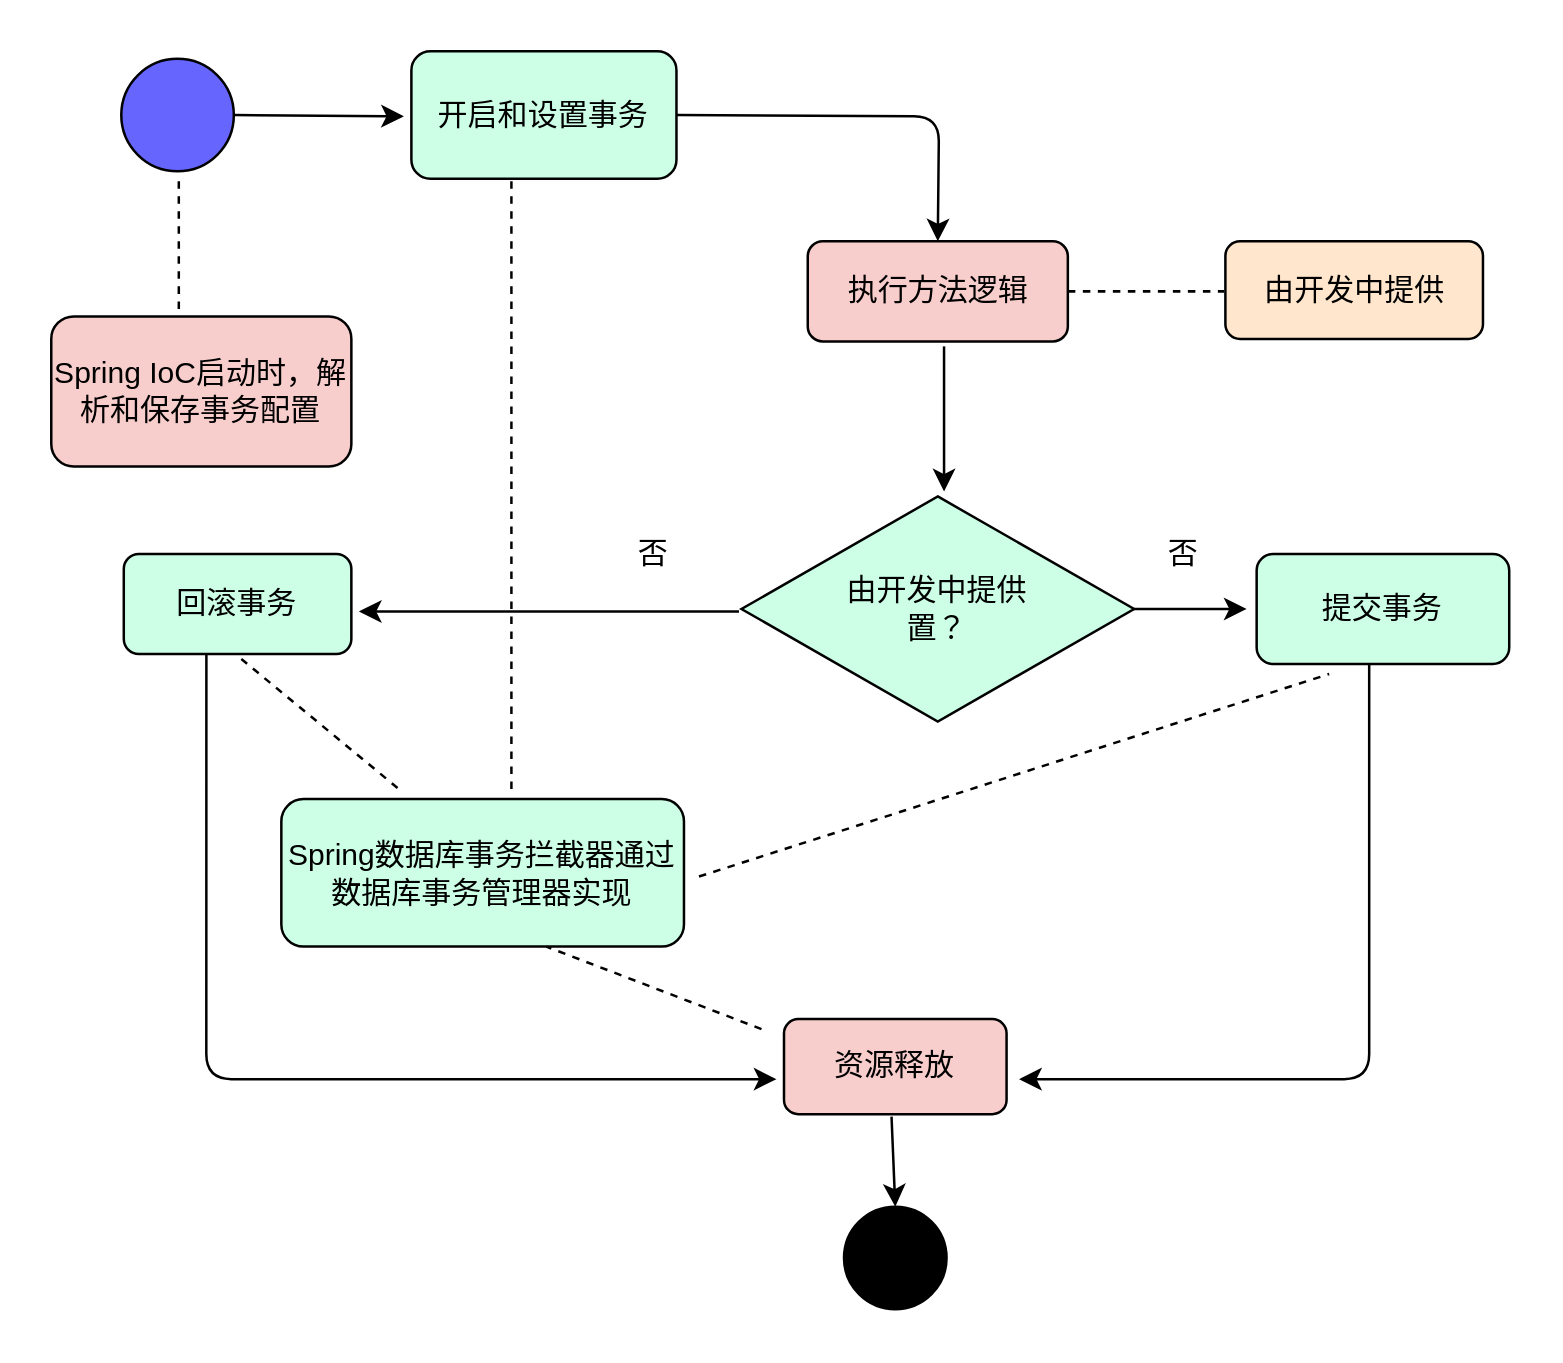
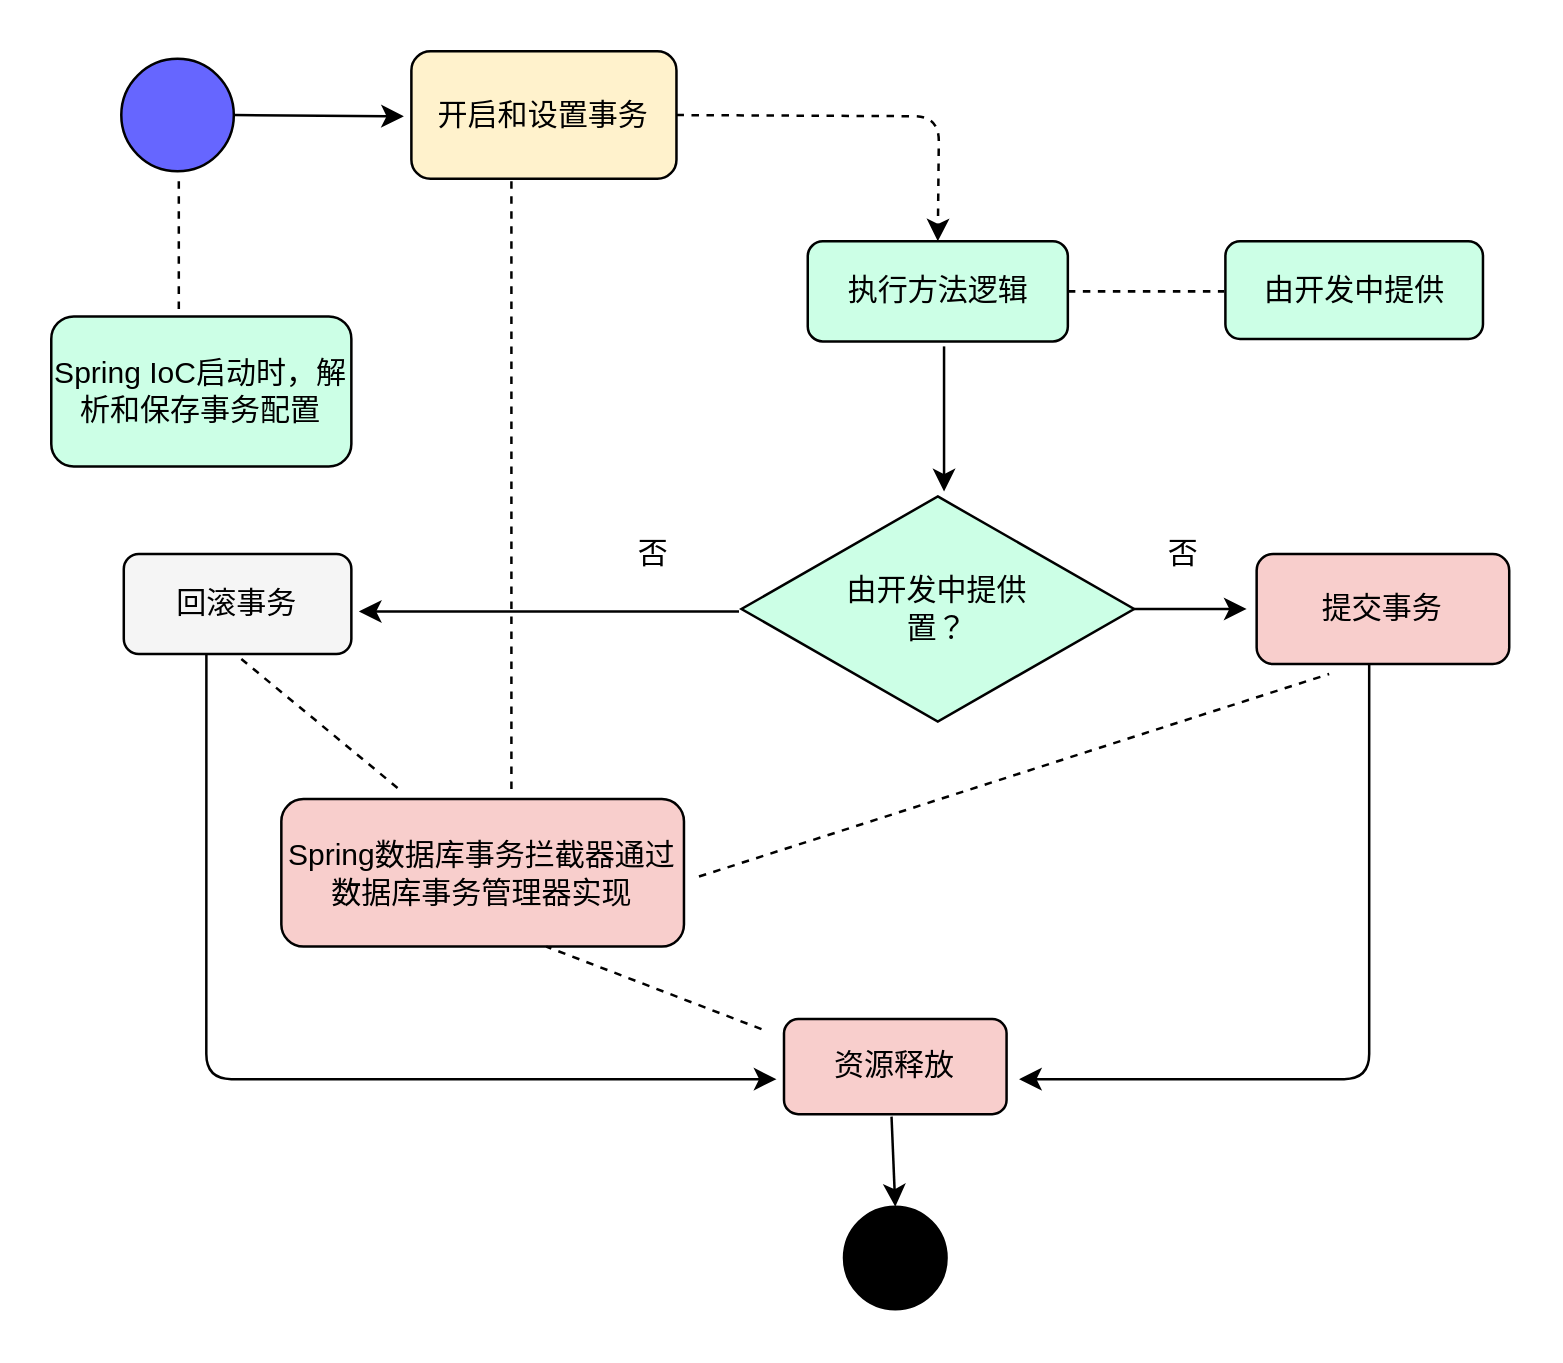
(544, 115) -> (544, 115)
(857, 116) -> (857, 116)
(1354, 290) -> (1354, 290)
(938, 291) -> (938, 291)
(201, 391) -> (201, 391)
(238, 604) -> (238, 604)
(1383, 609) -> (1383, 609)
(483, 873) -> (483, 873)
